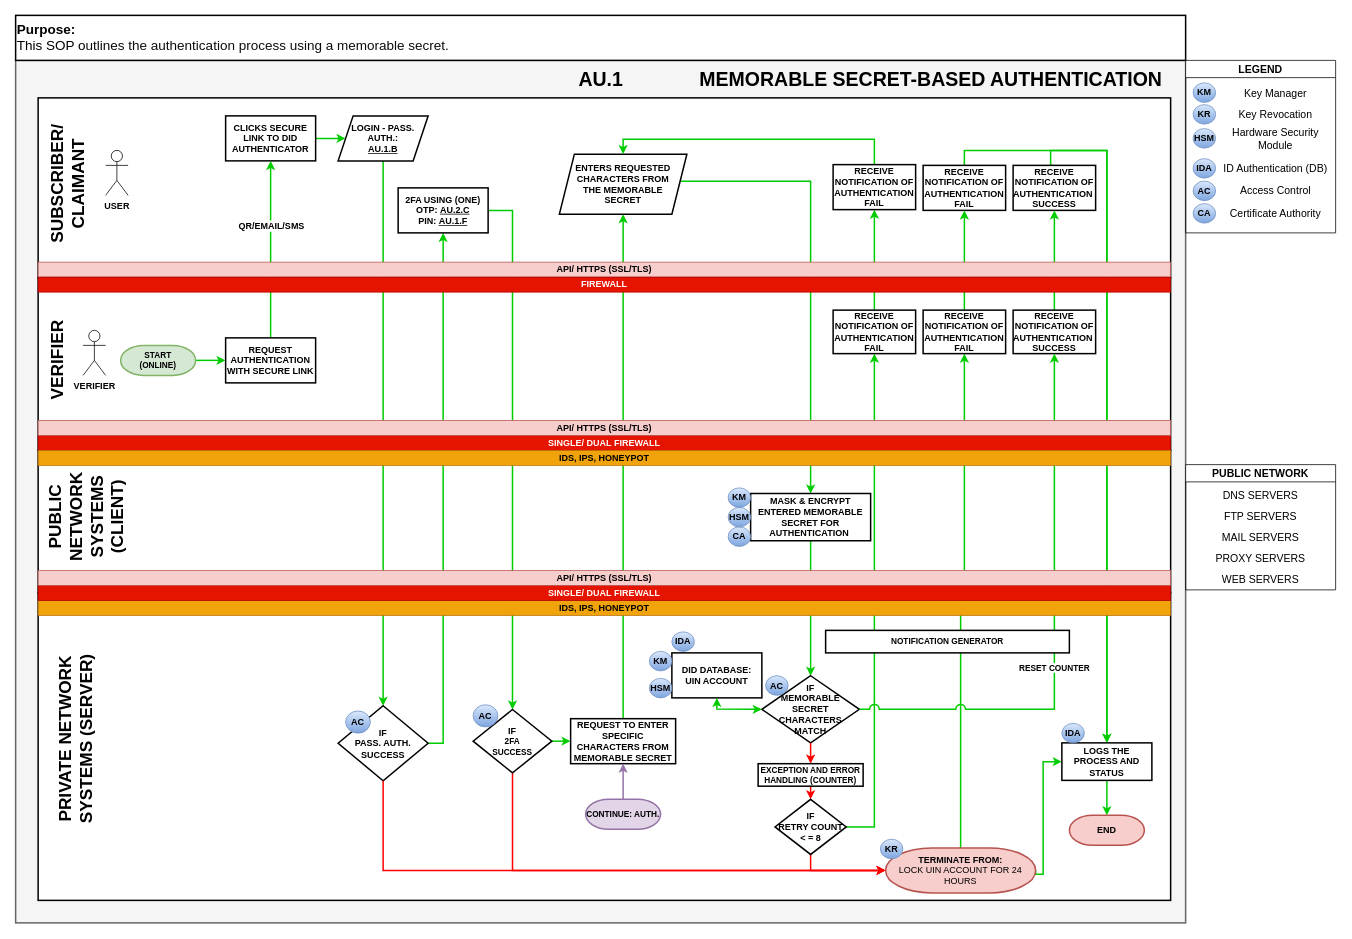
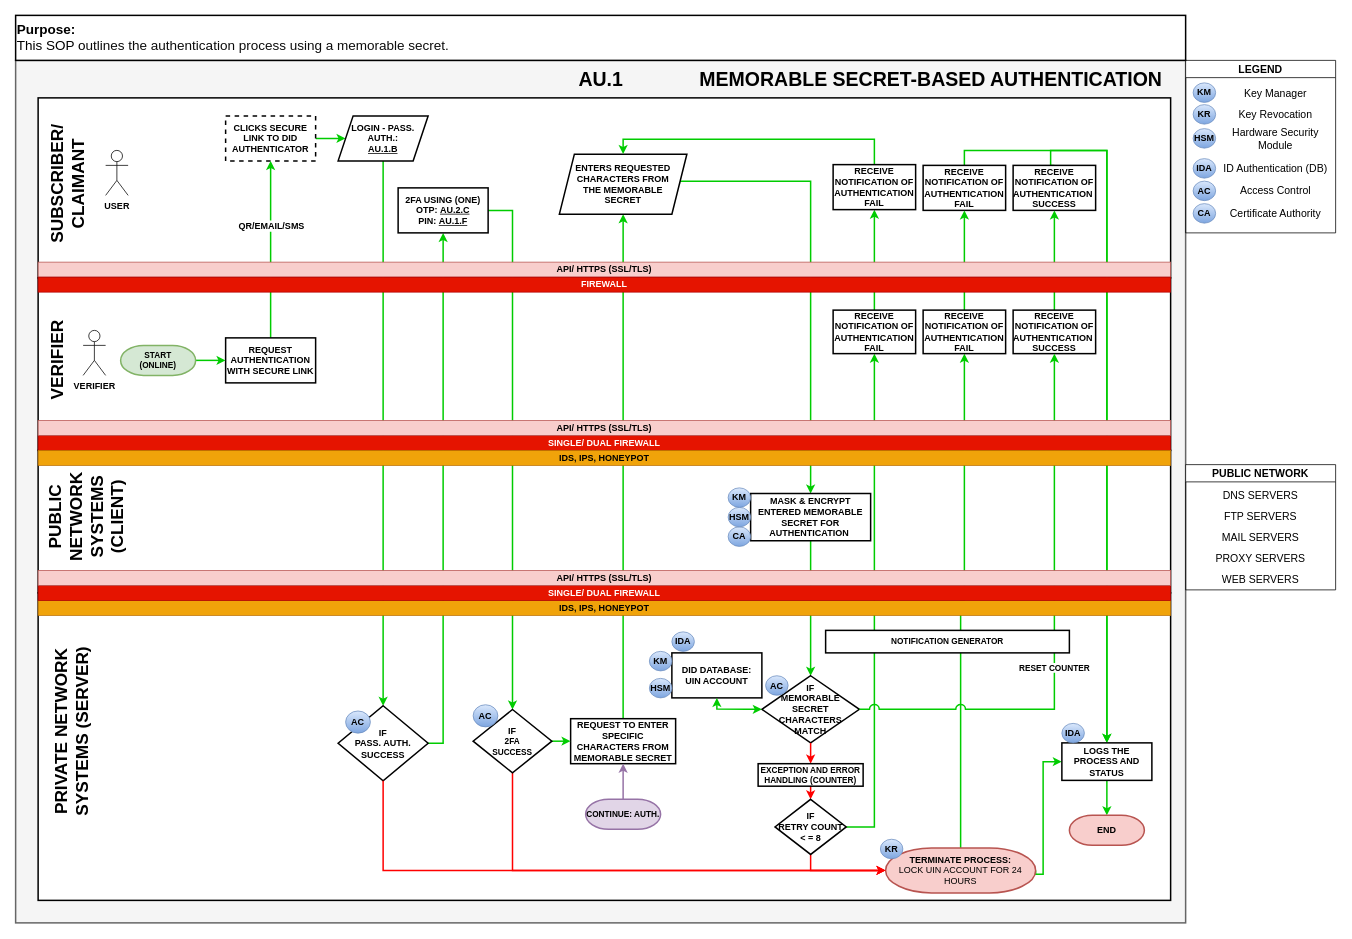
(270, 138) -> (270, 138)
(75, 739) -> (72, 732)
(960, 870) -> (960, 870)
